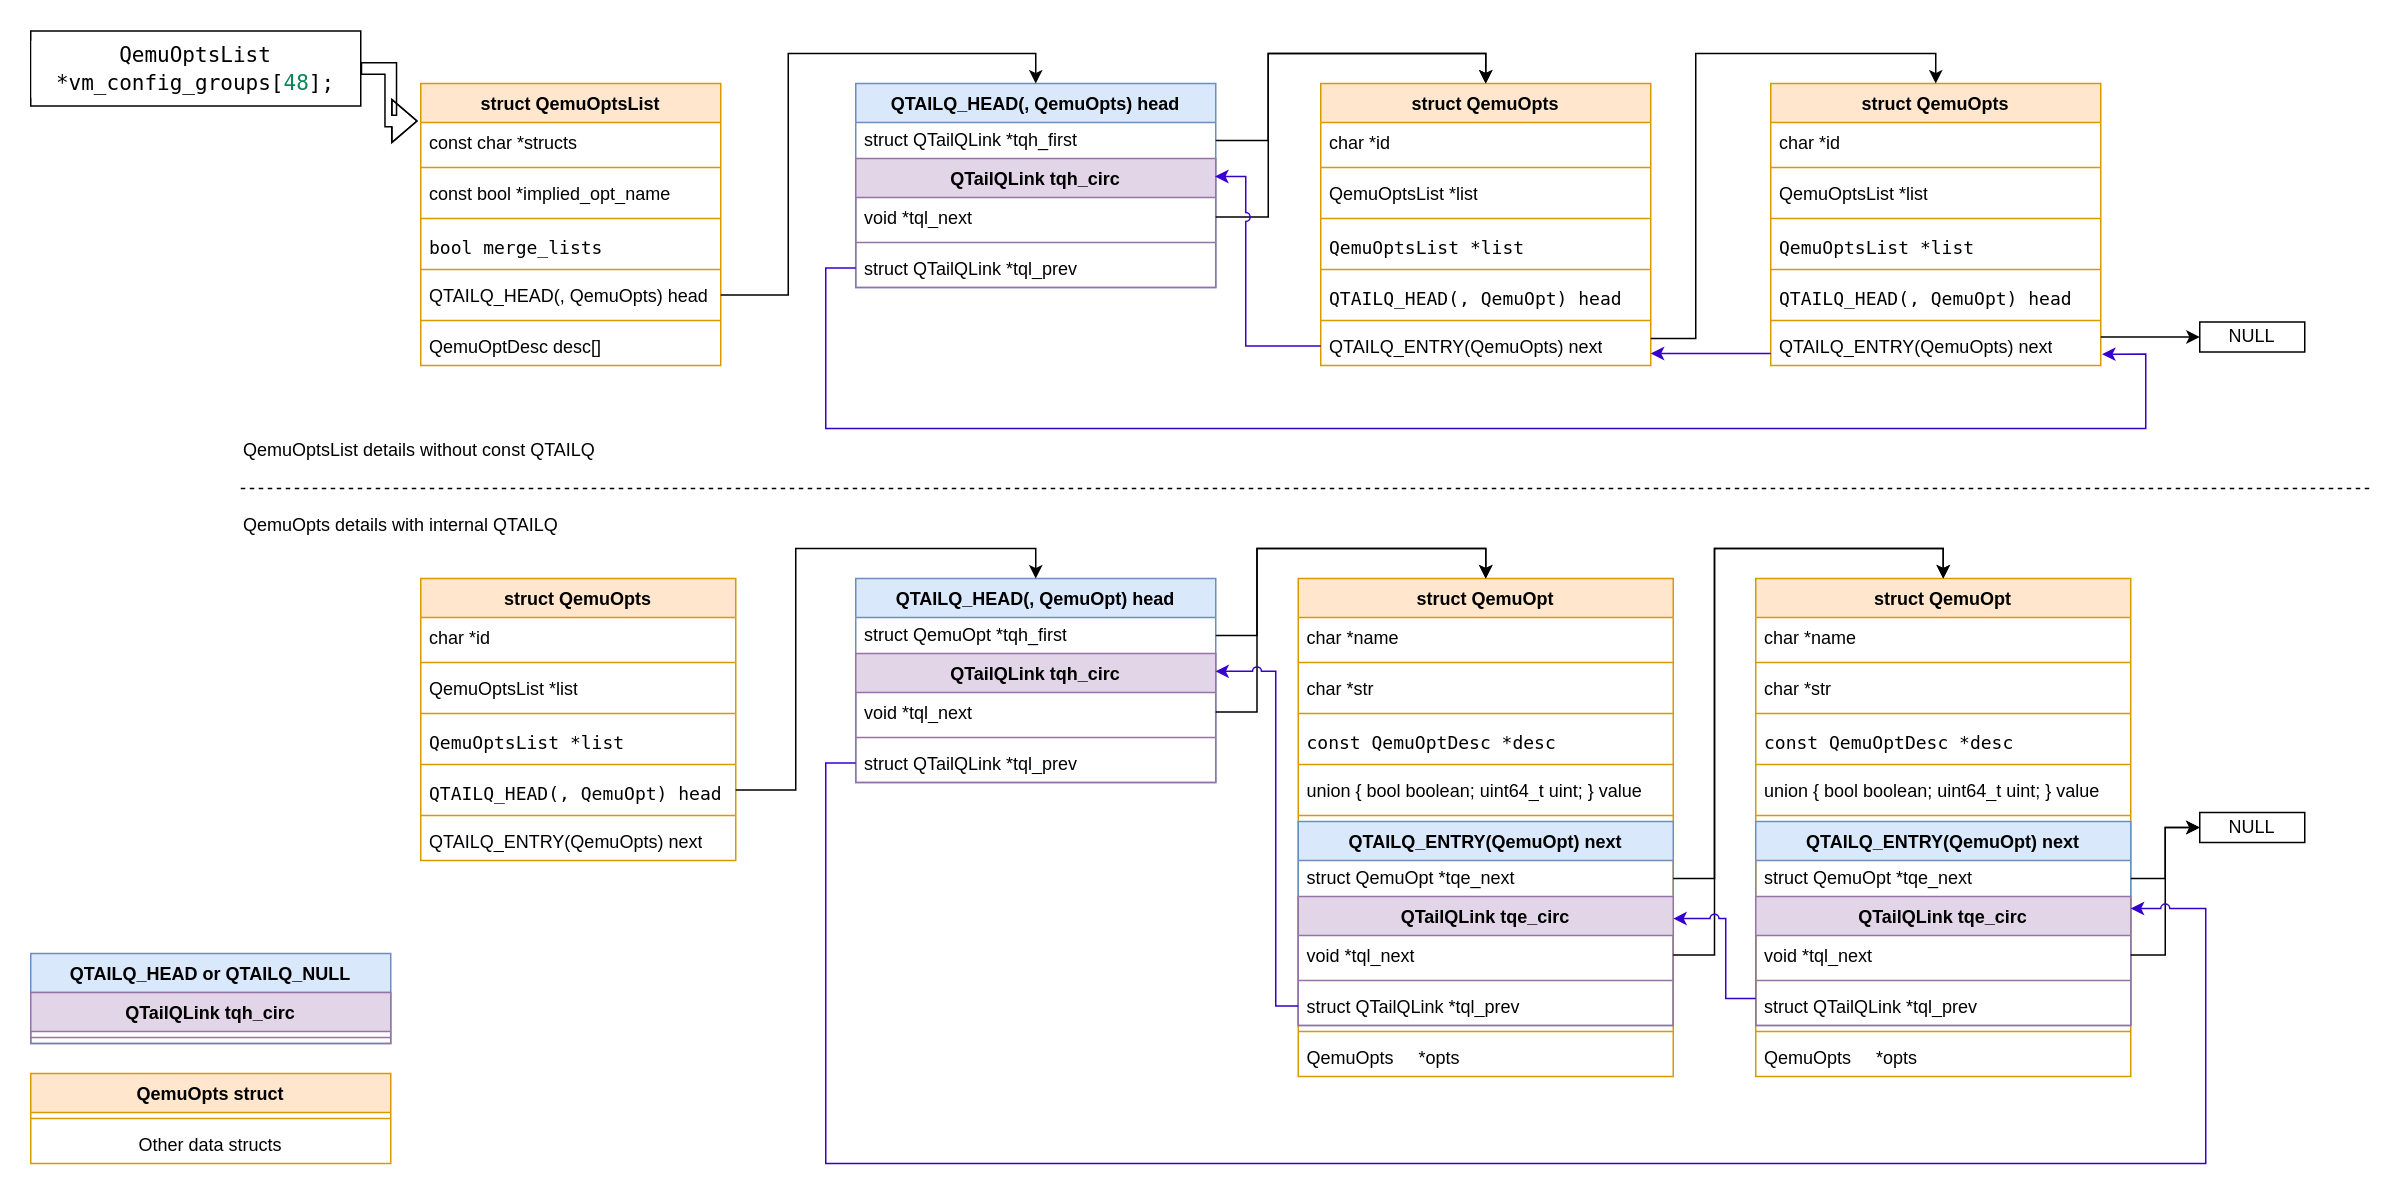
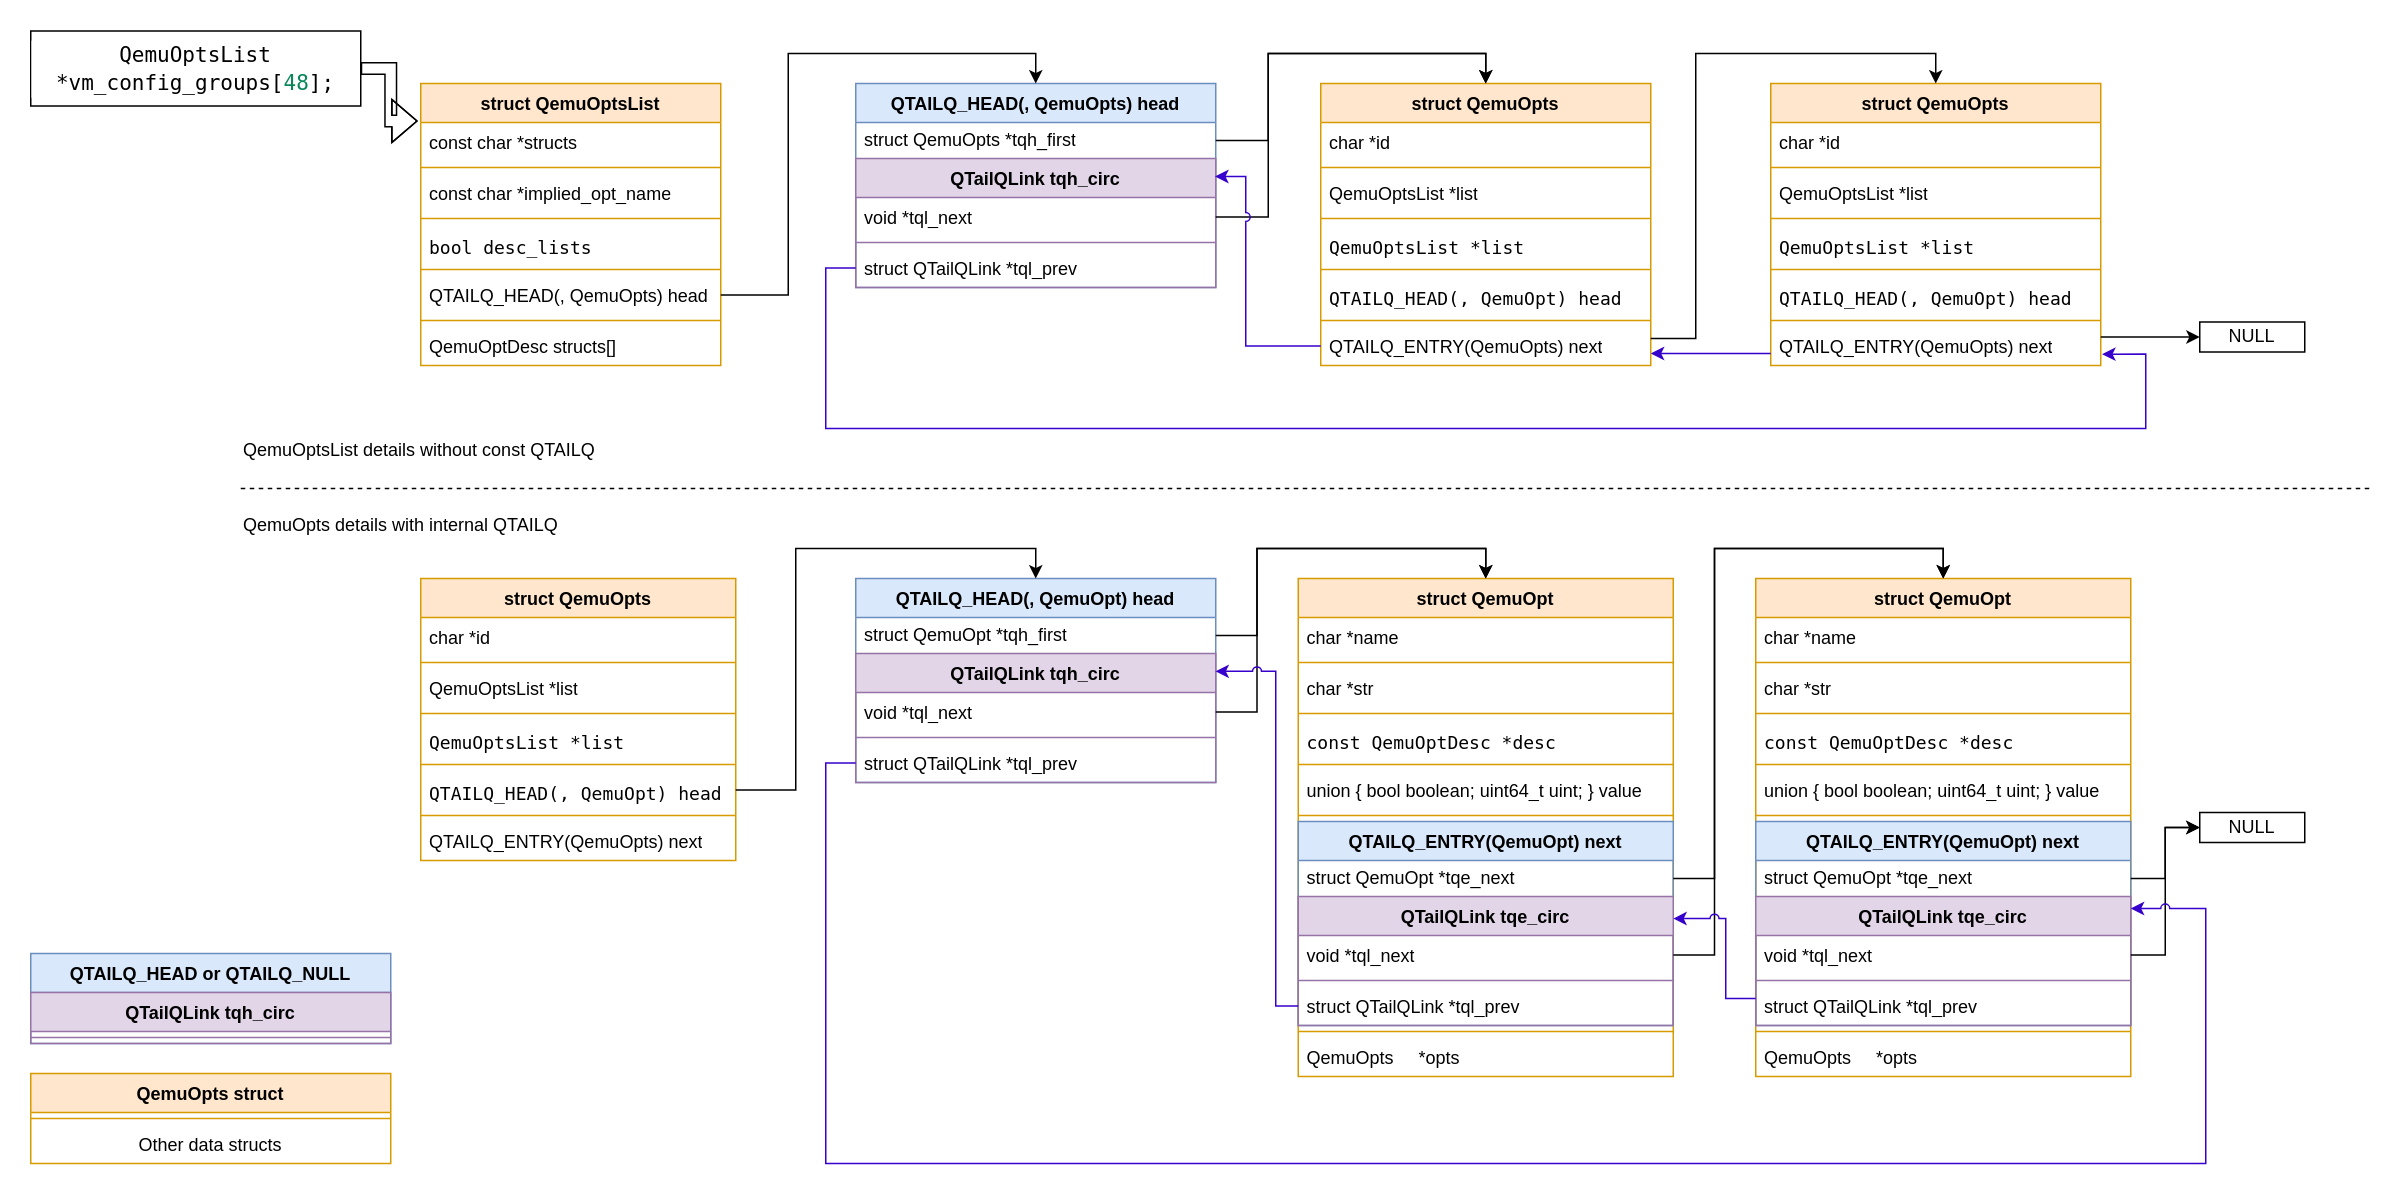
(994, 140) -> (991, 140)
(557, 195) -> (559, 195)
(501, 246) -> (496, 246)
(518, 348) -> (533, 348)
